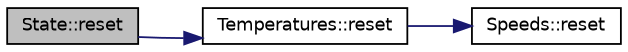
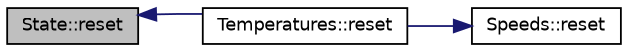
(161, 38) -> (179, 14)
